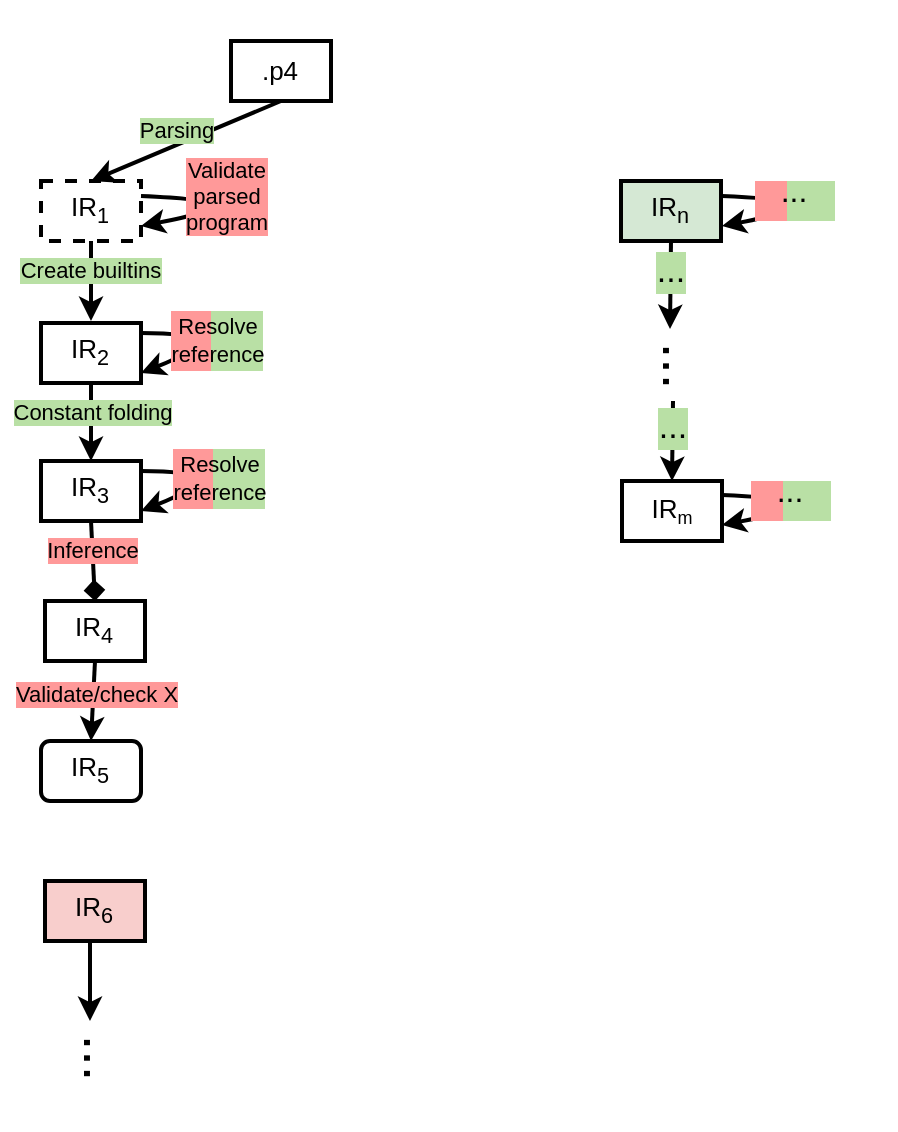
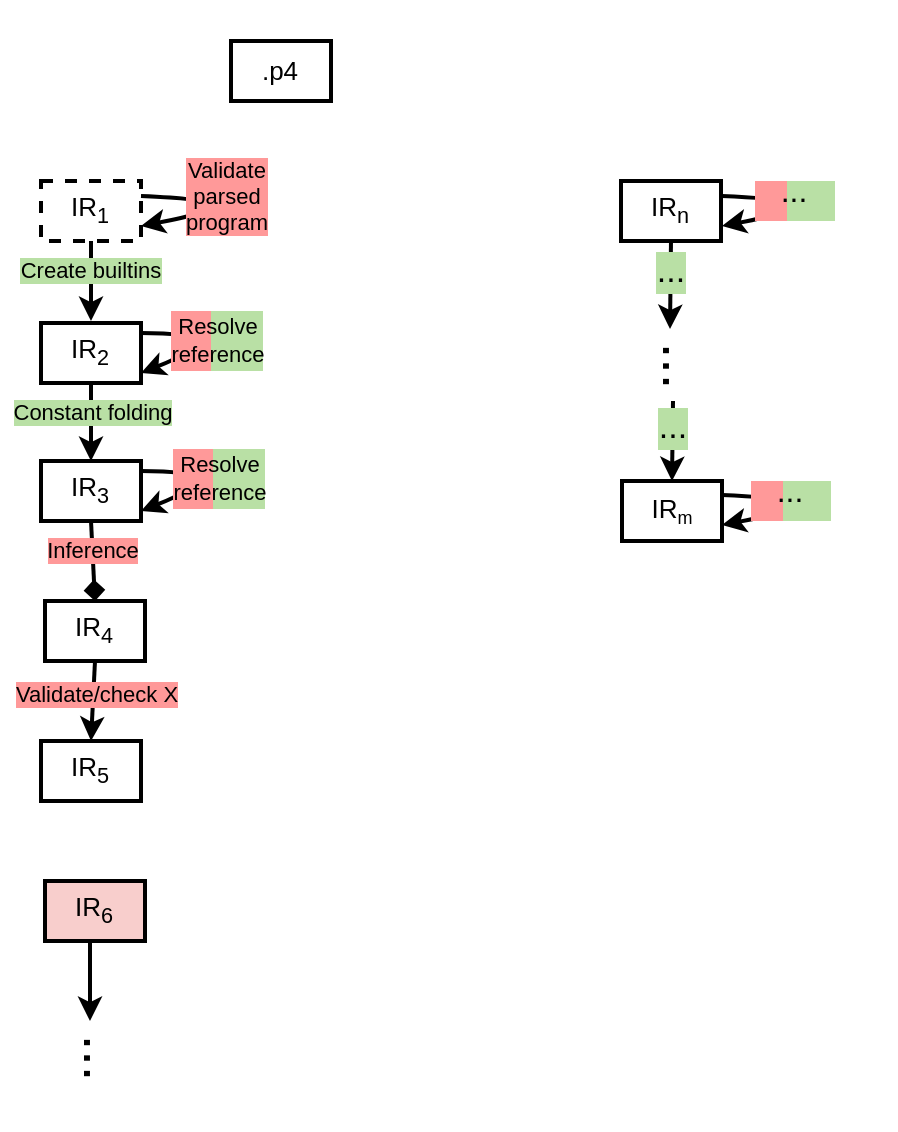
(194, 138) -> none
(671, 211) -> (671, 211)
(91, 771) -> (91, 771)
